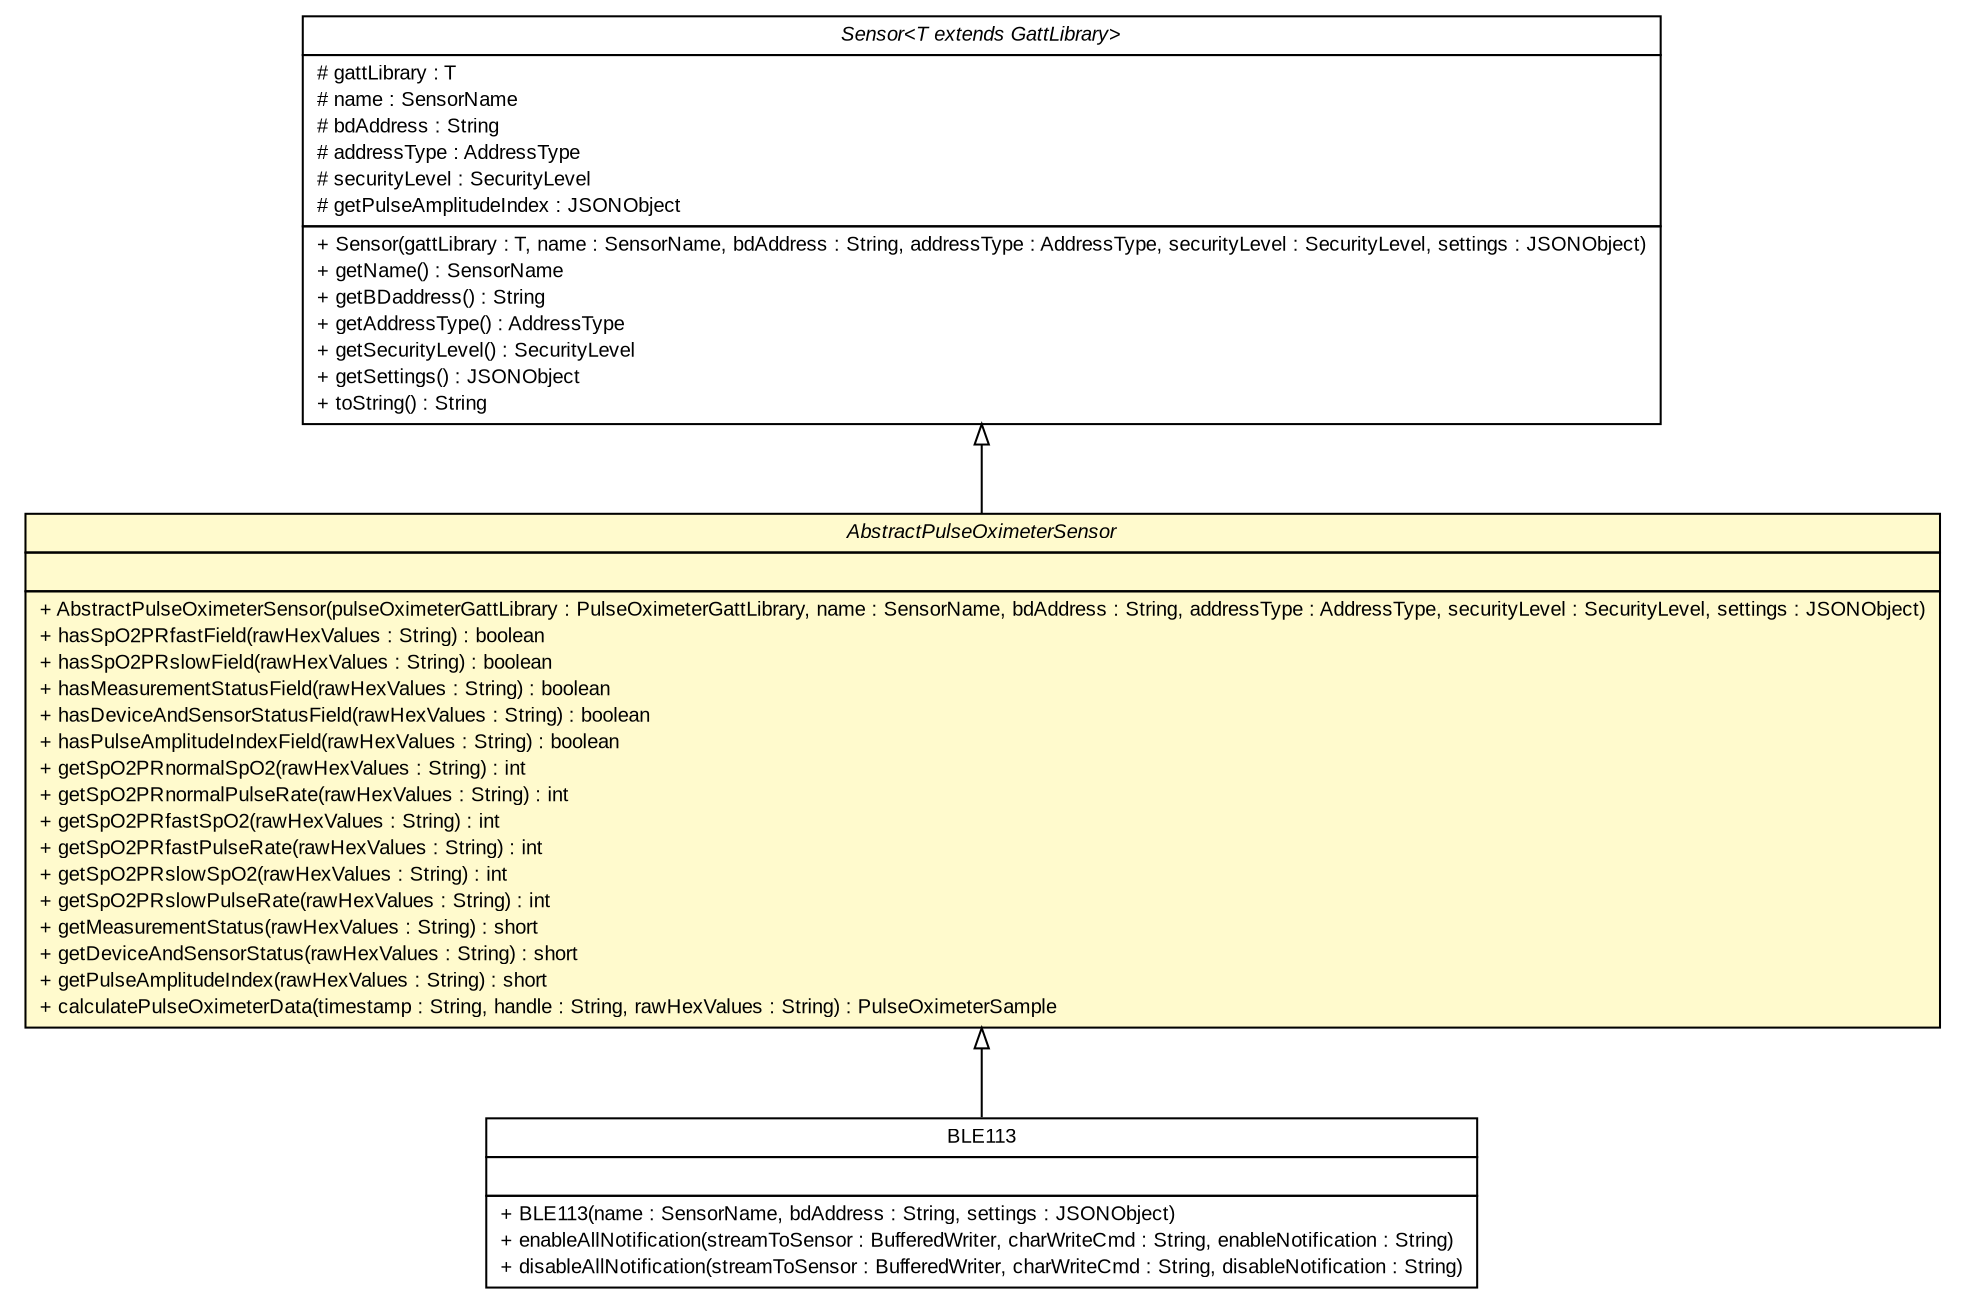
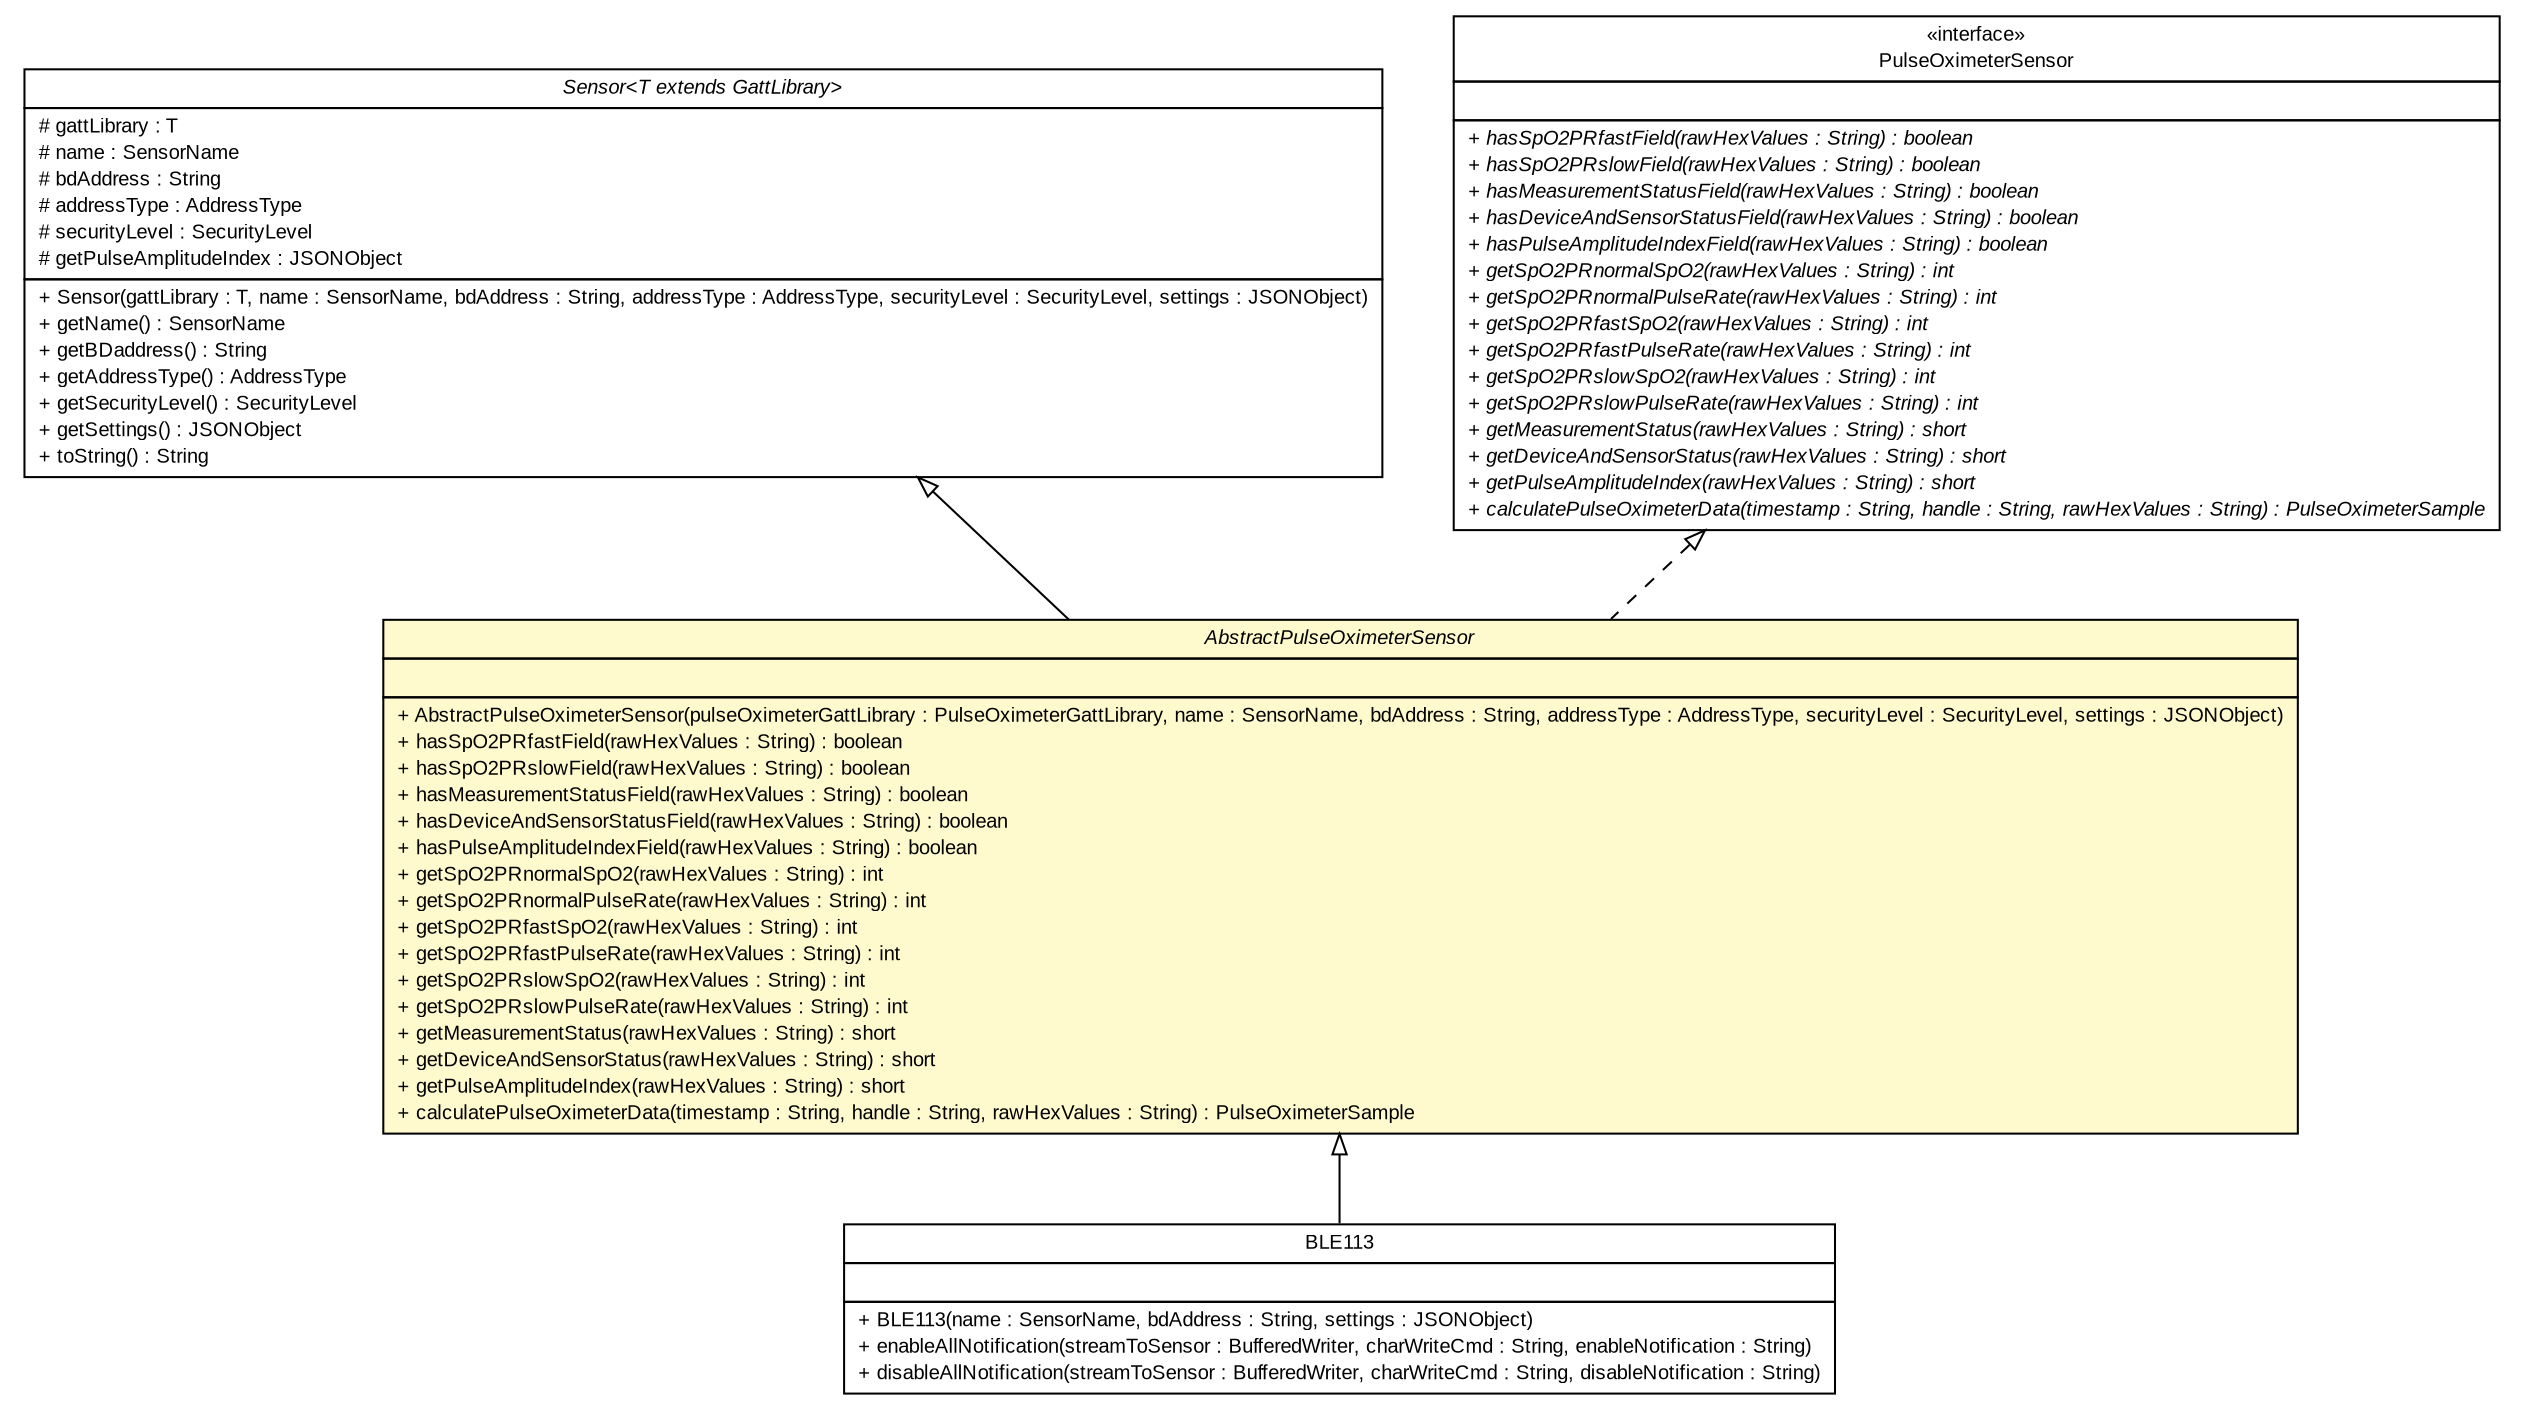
none -> (1976, 273)
